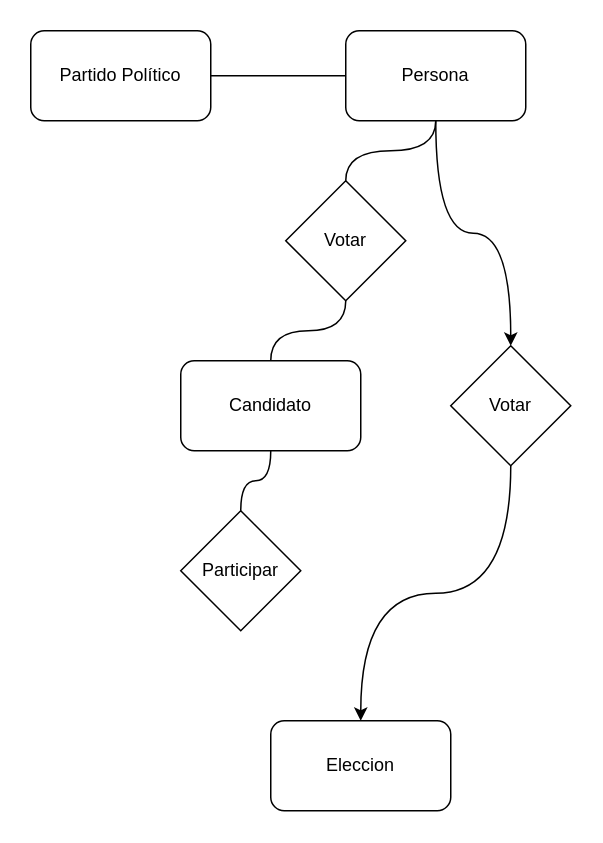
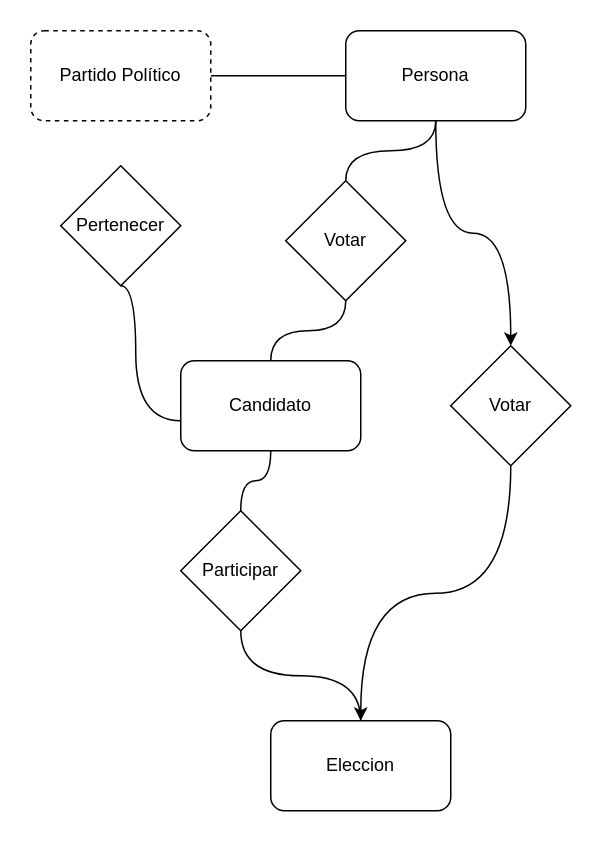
(121, 76) -> (121, 76)
none -> (121, 226)
none -> (136, 363)
none -> (292, 675)
